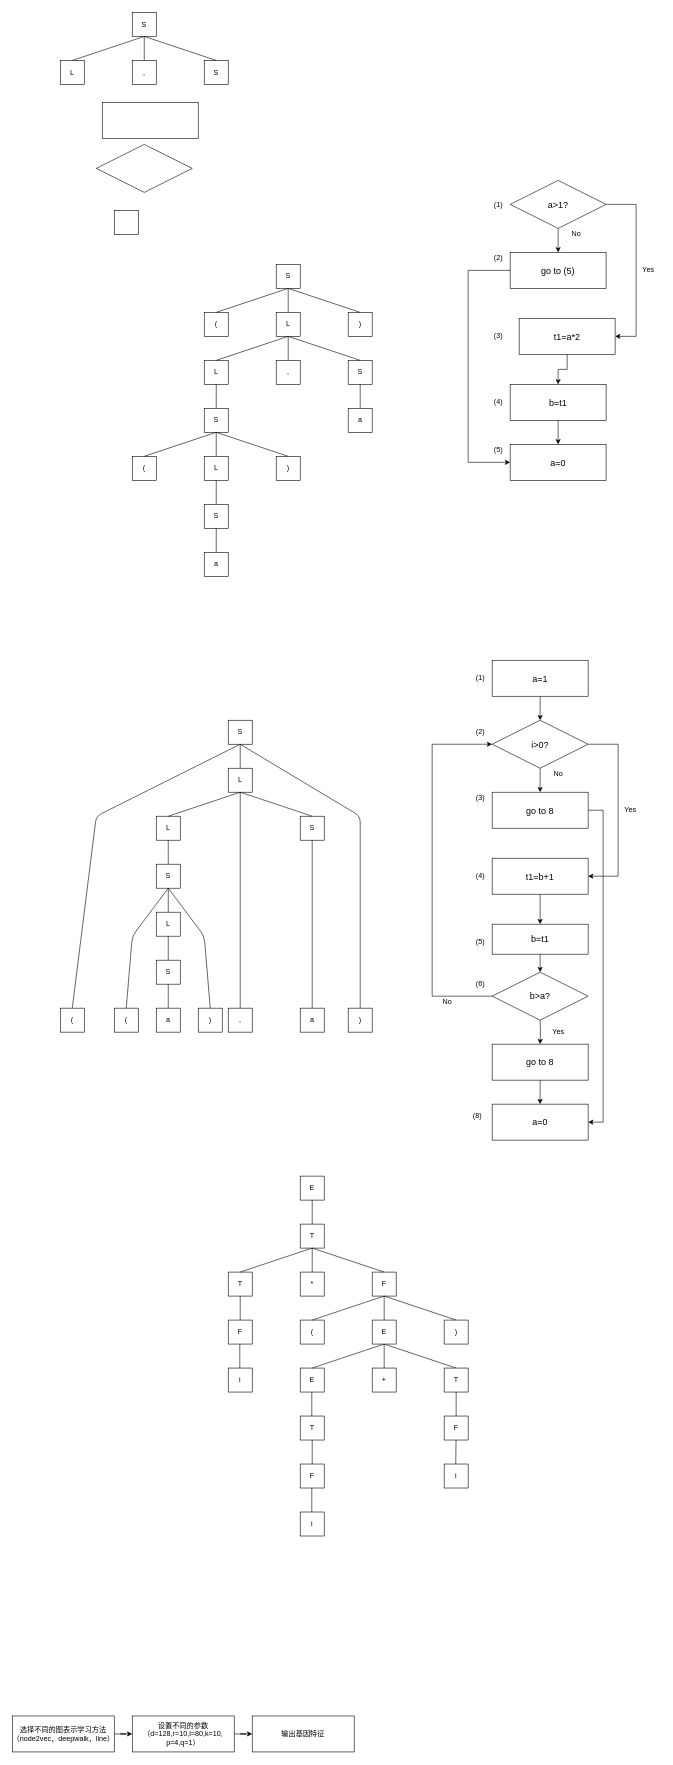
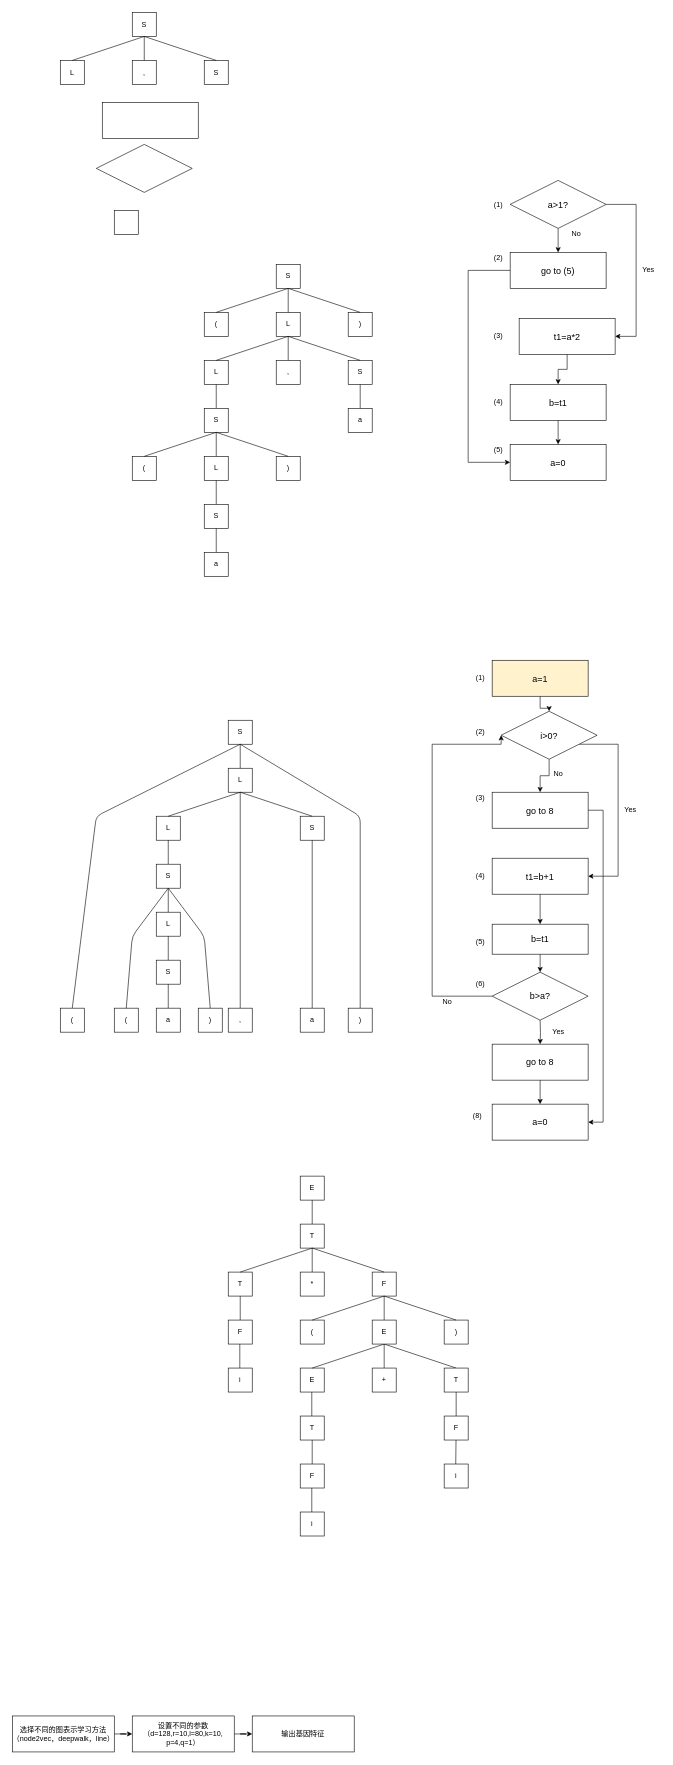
(540, 678) -> (540, 678)
(540, 744) -> (549, 735)
